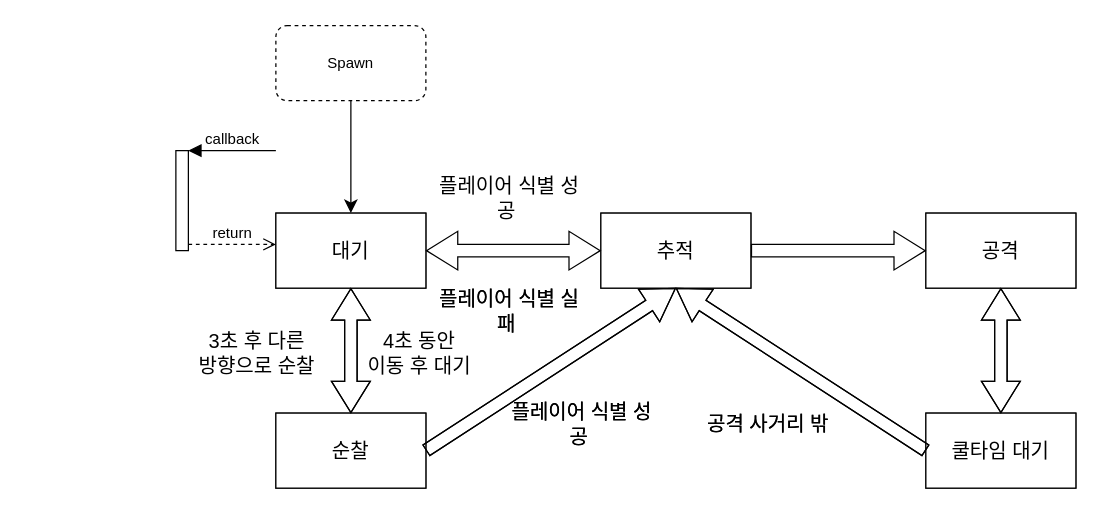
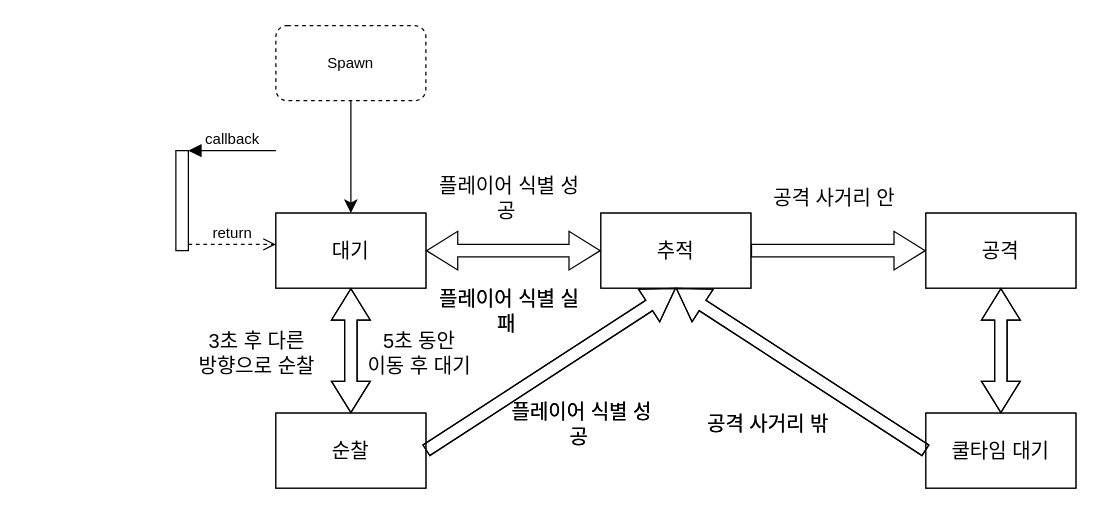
none -> (834, 198)
(419, 353) -> (419, 353)
